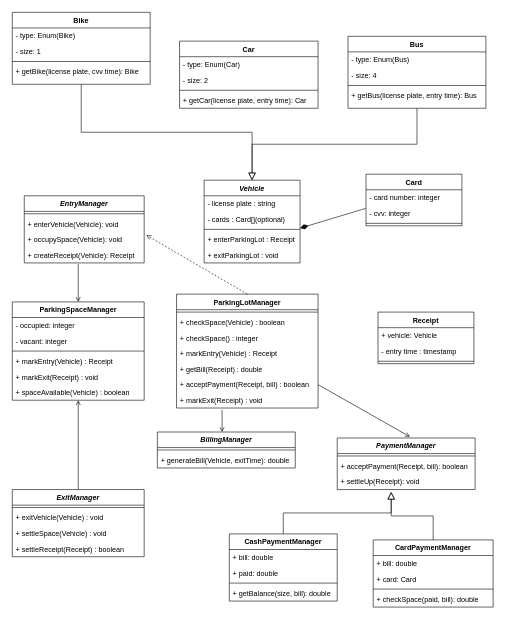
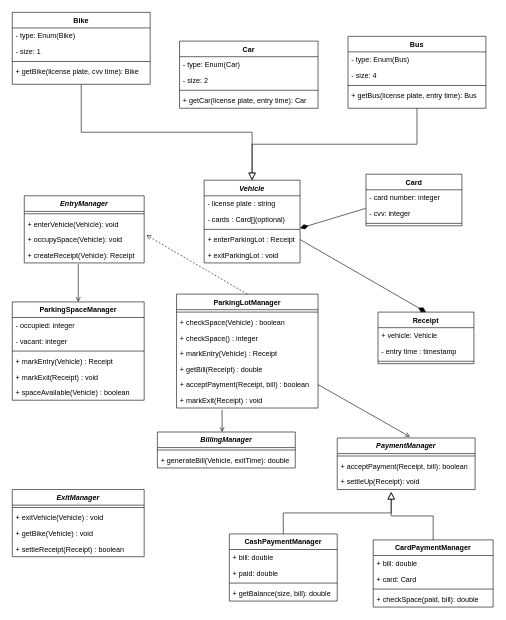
none -> (360, 274)
(78, 446) -> none
(67, 534) -> (59, 534)
